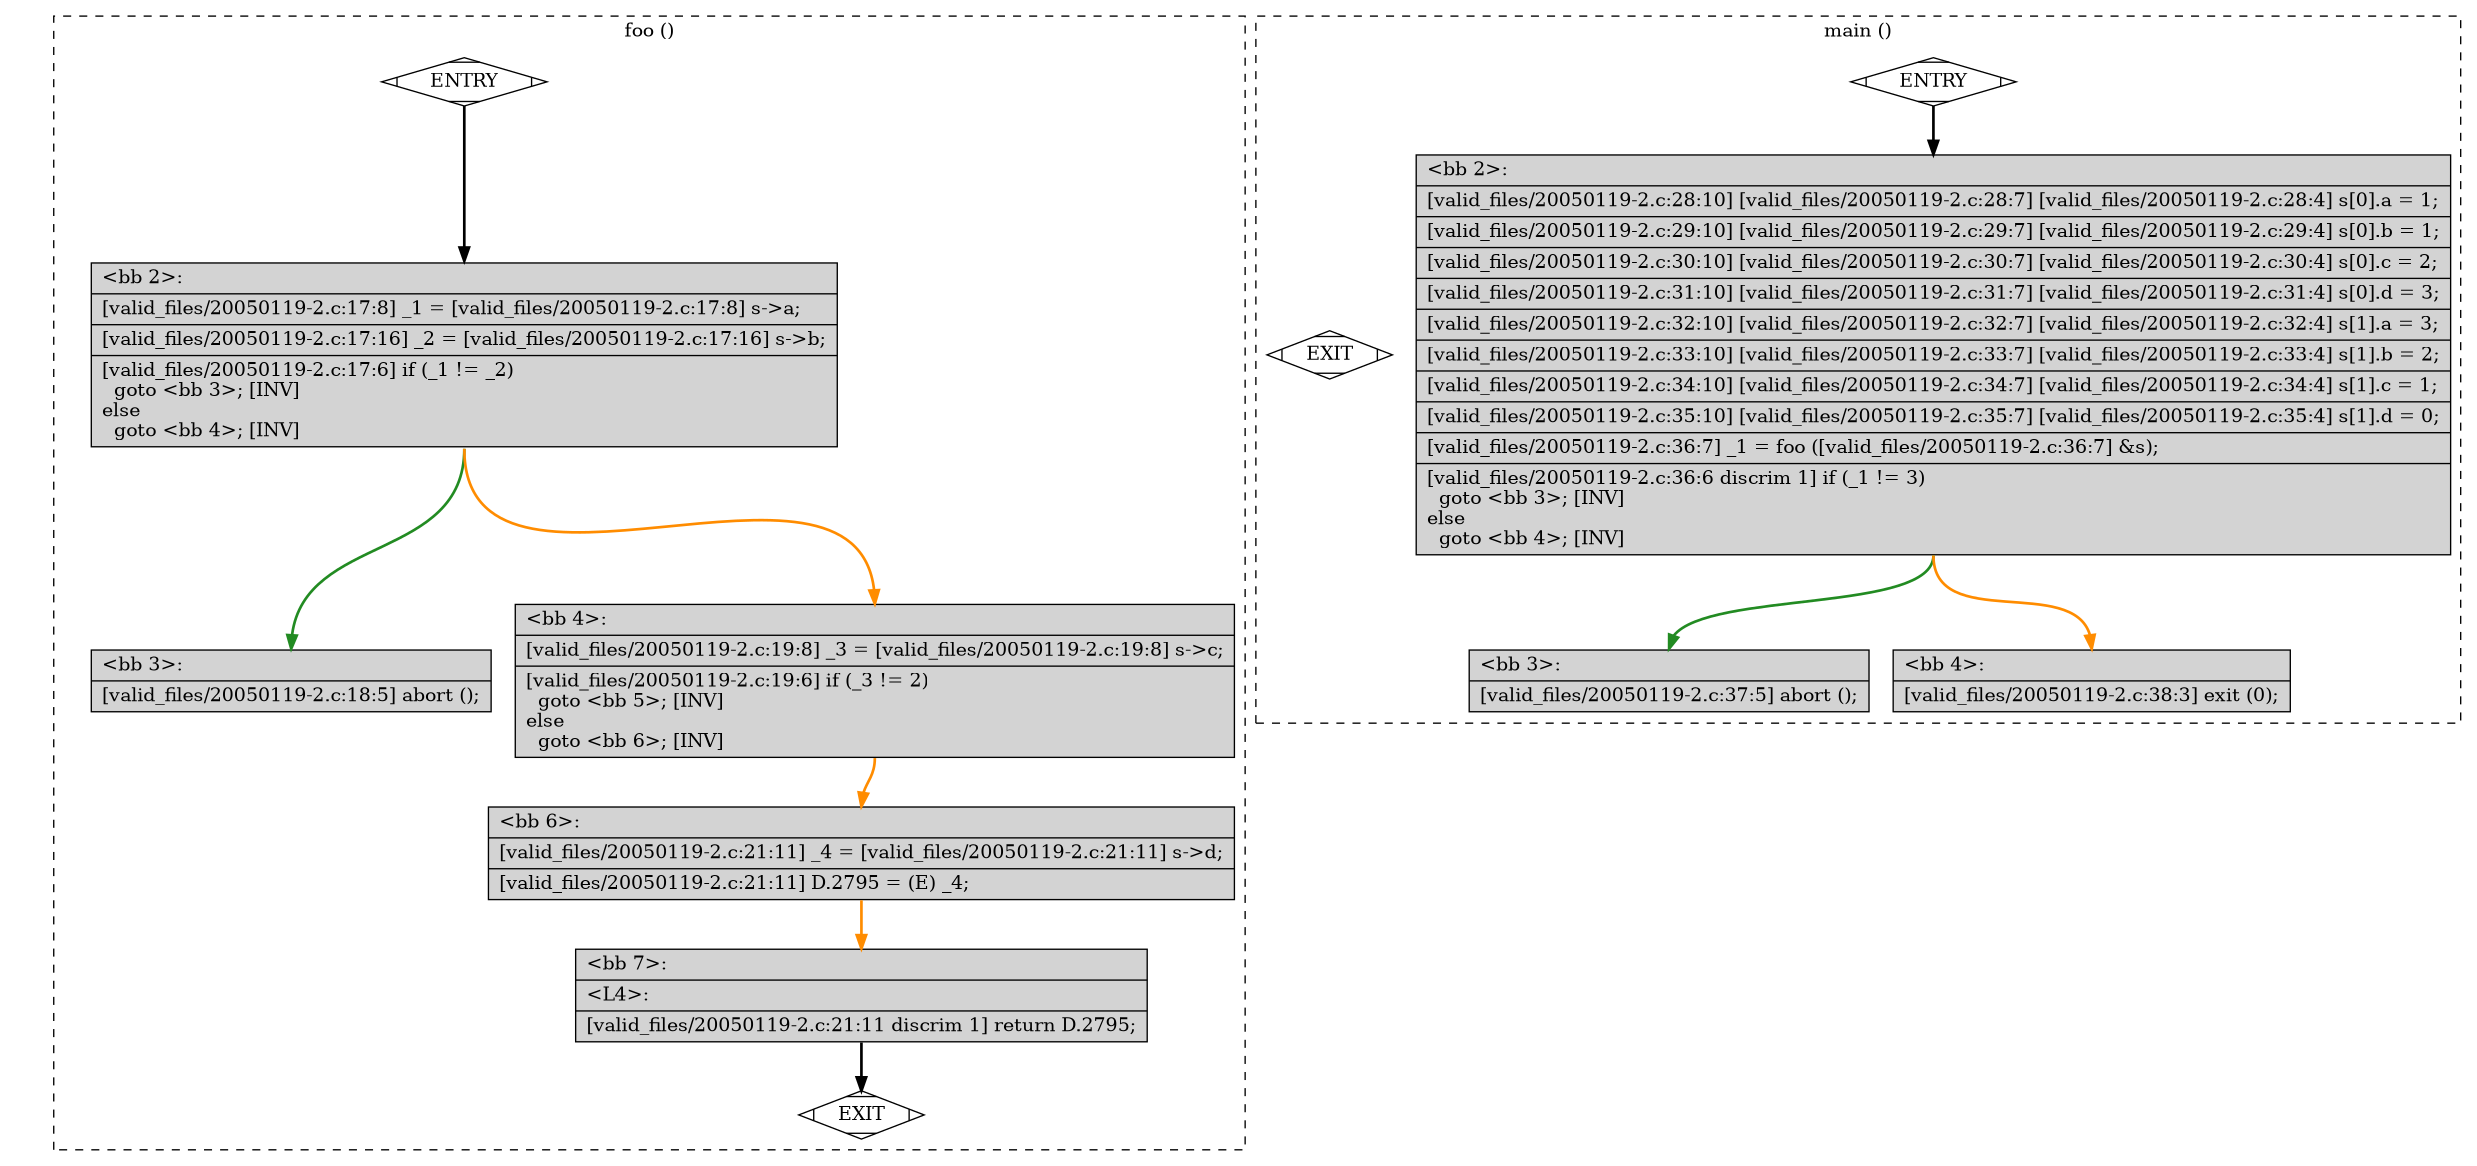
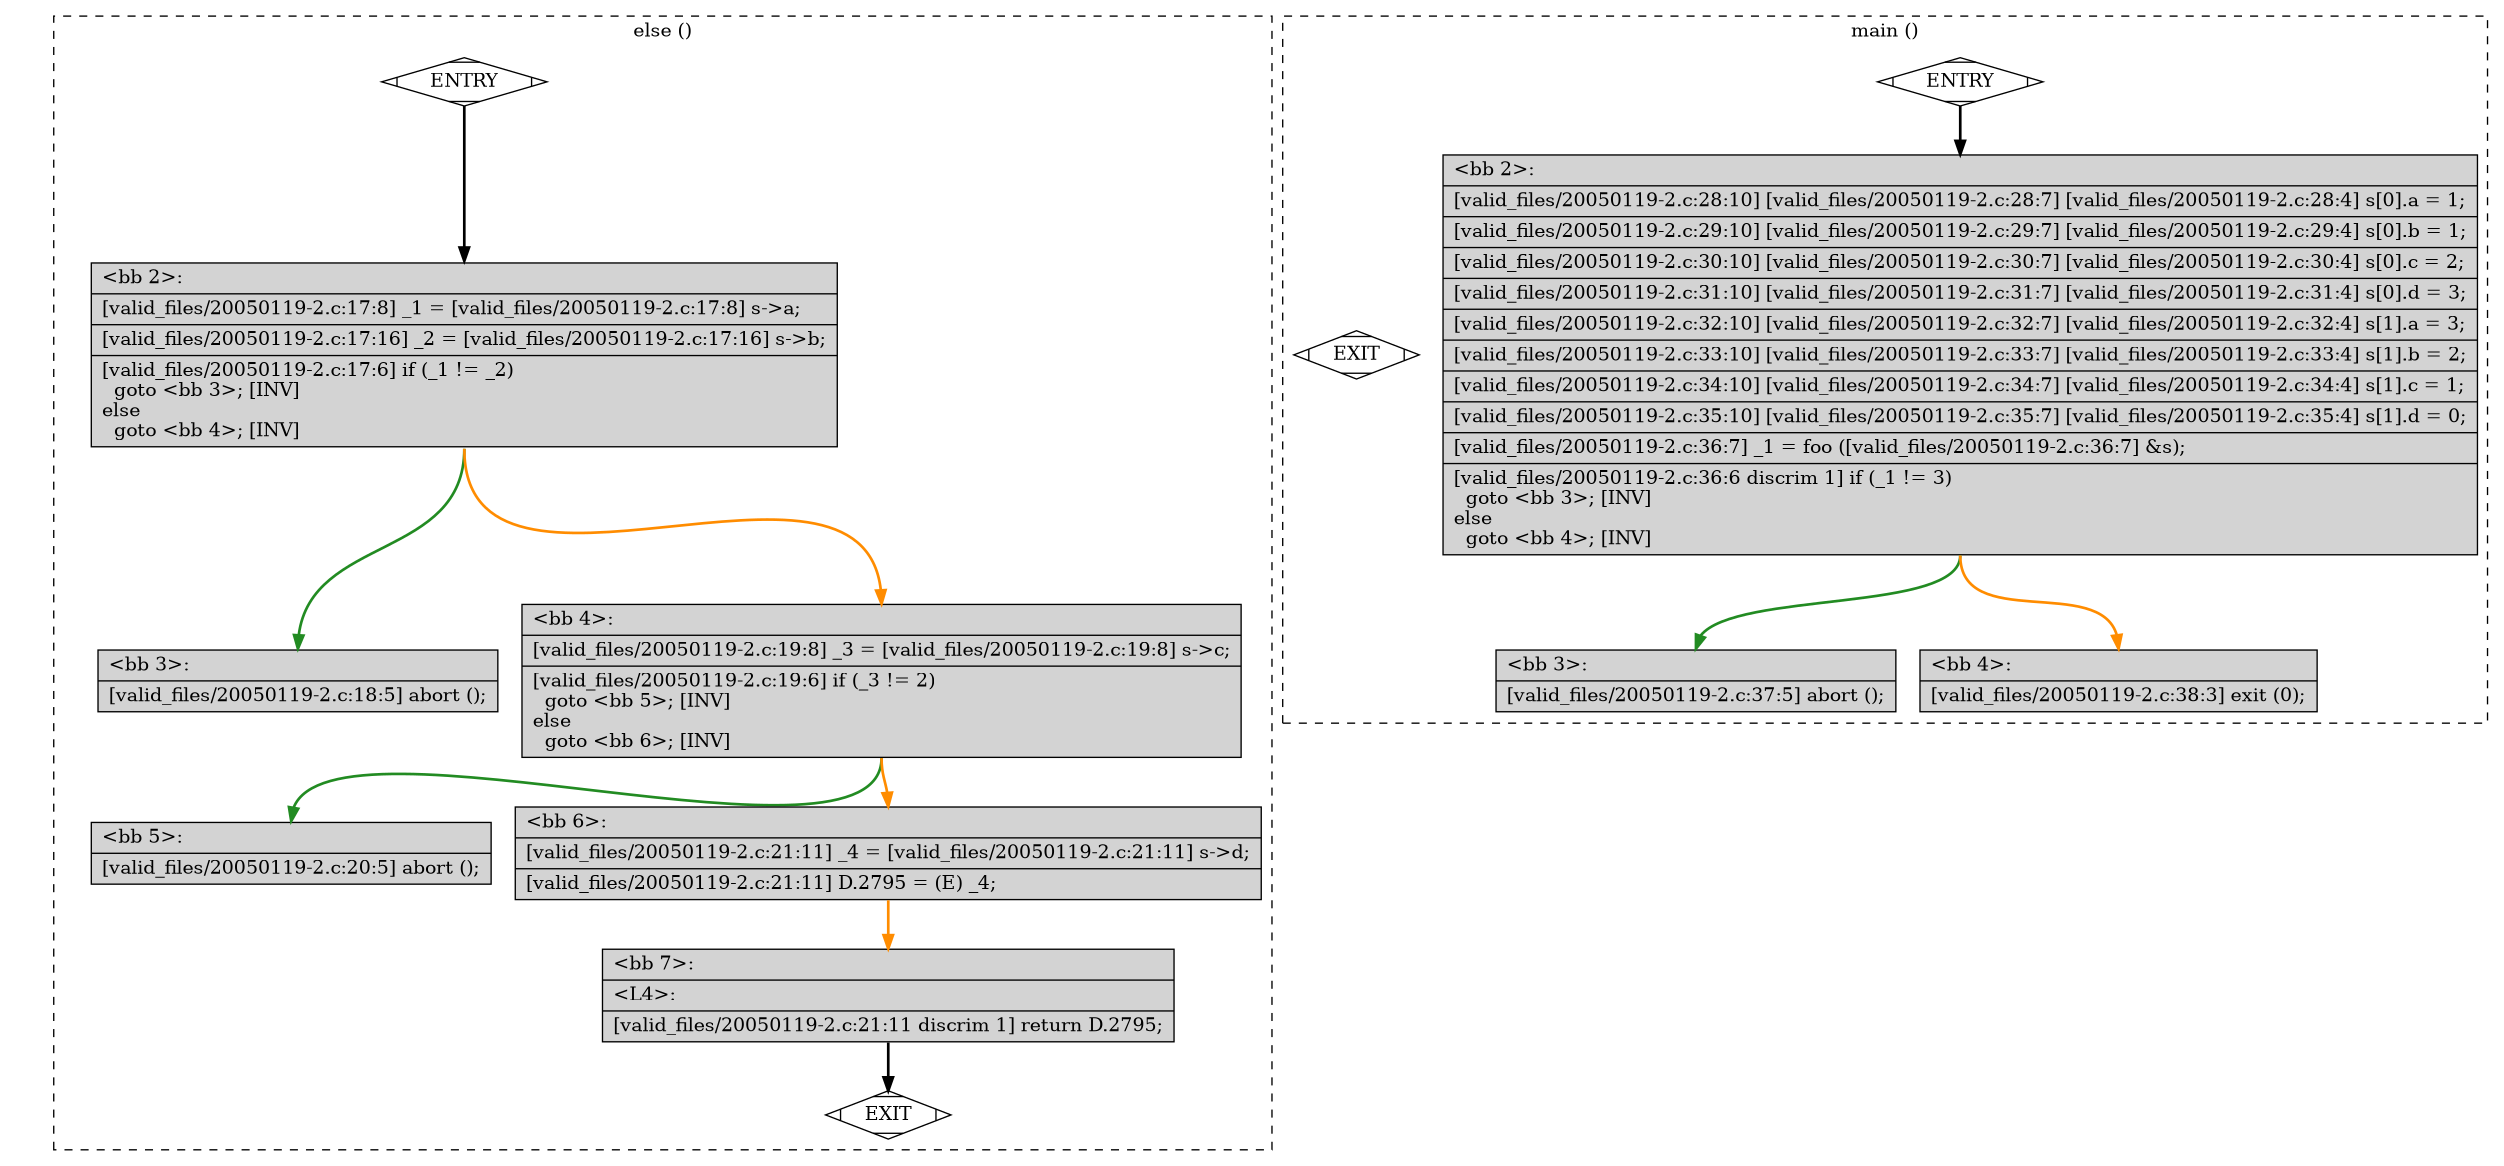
(649, 32) -> (663, 32)
none -> (291, 853)
